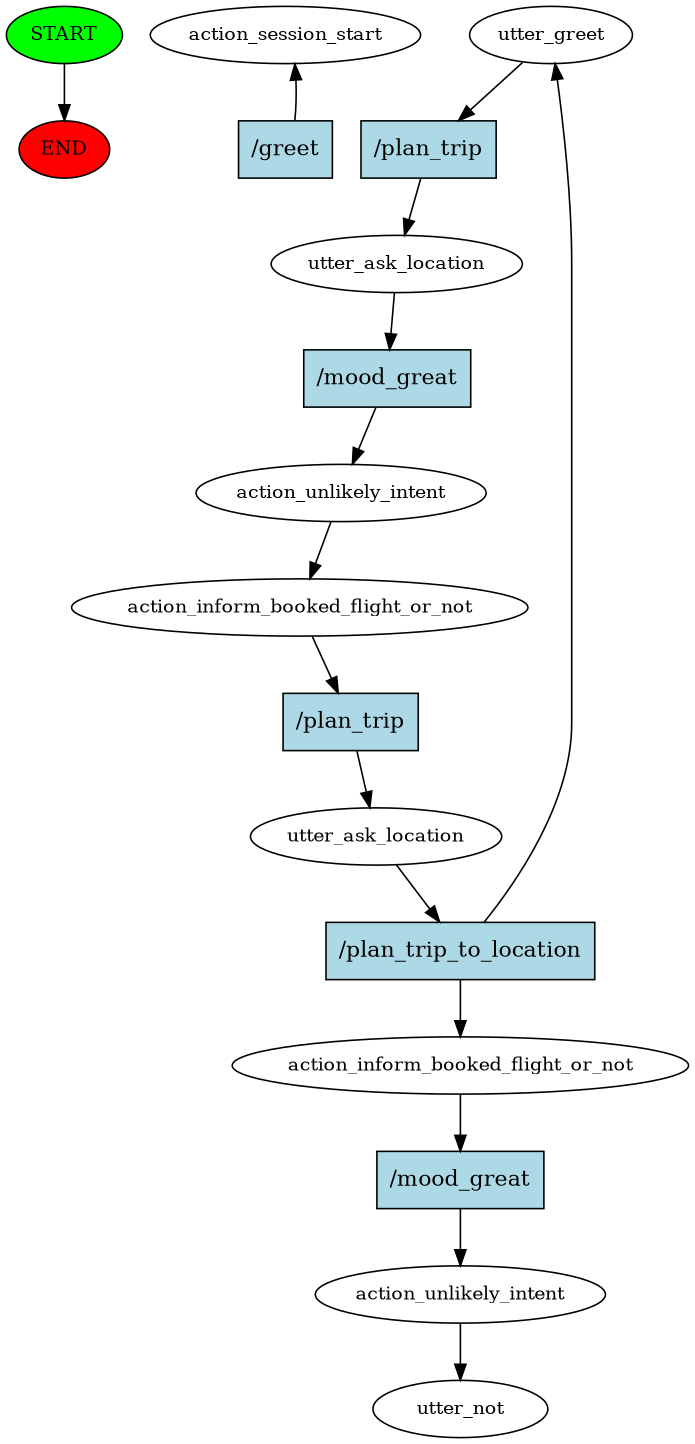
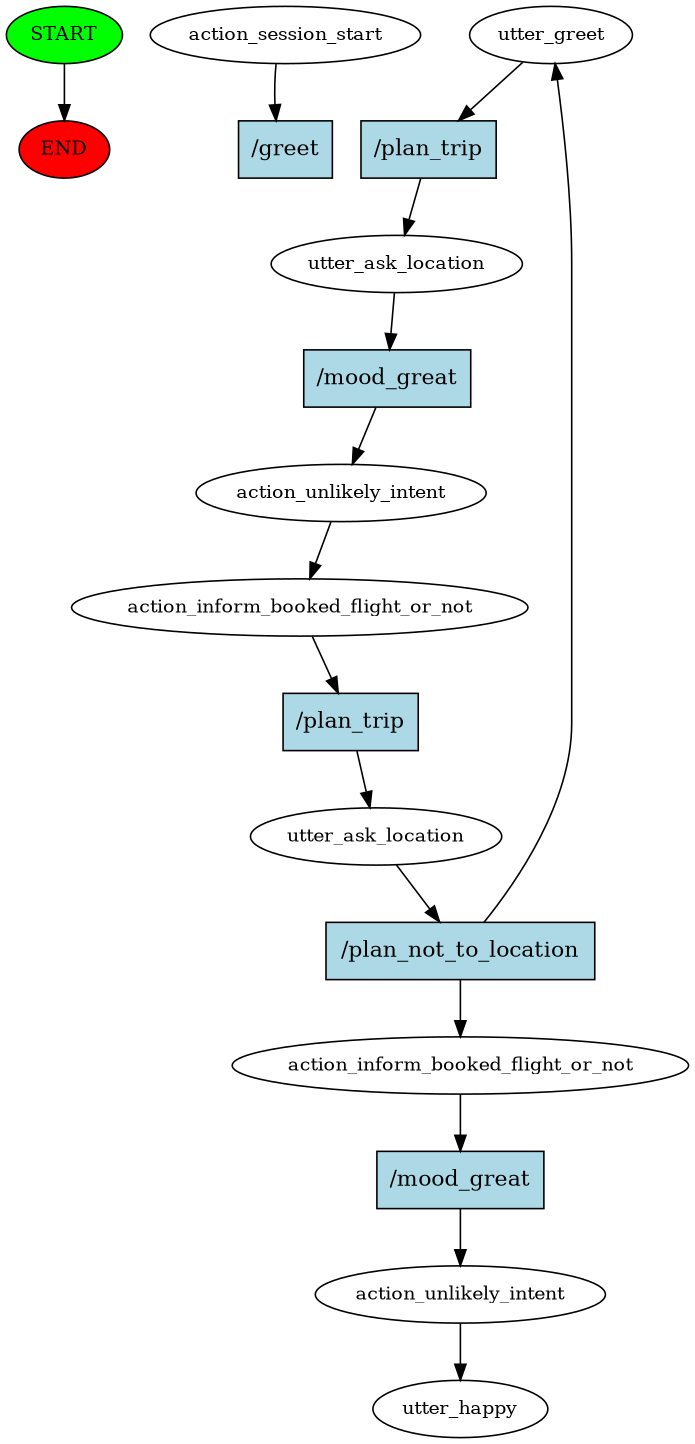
(296, 100) -> (275, 84)
(460, 951) -> (460, 951)
(460, 1409) -> (460, 1409)
